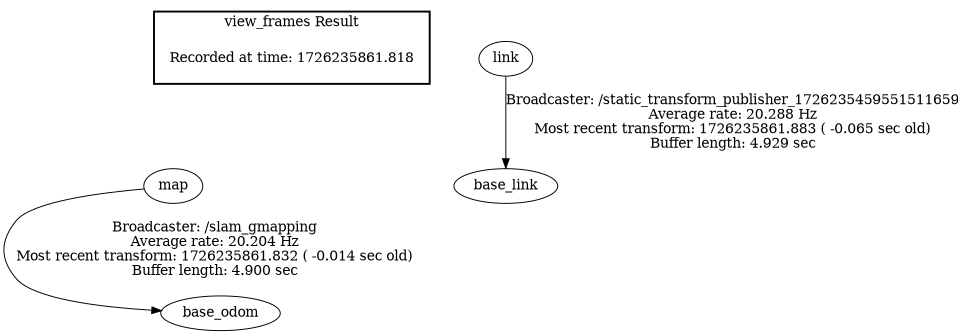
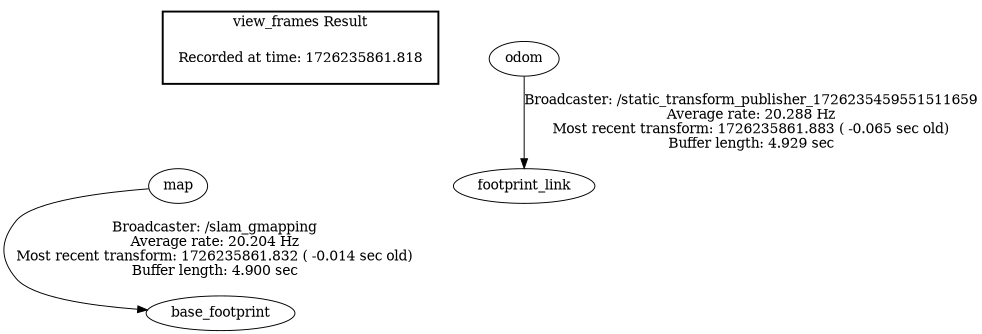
(506, 59) -> (524, 59)
(506, 186) -> (524, 186)
(221, 313) -> (221, 313)
